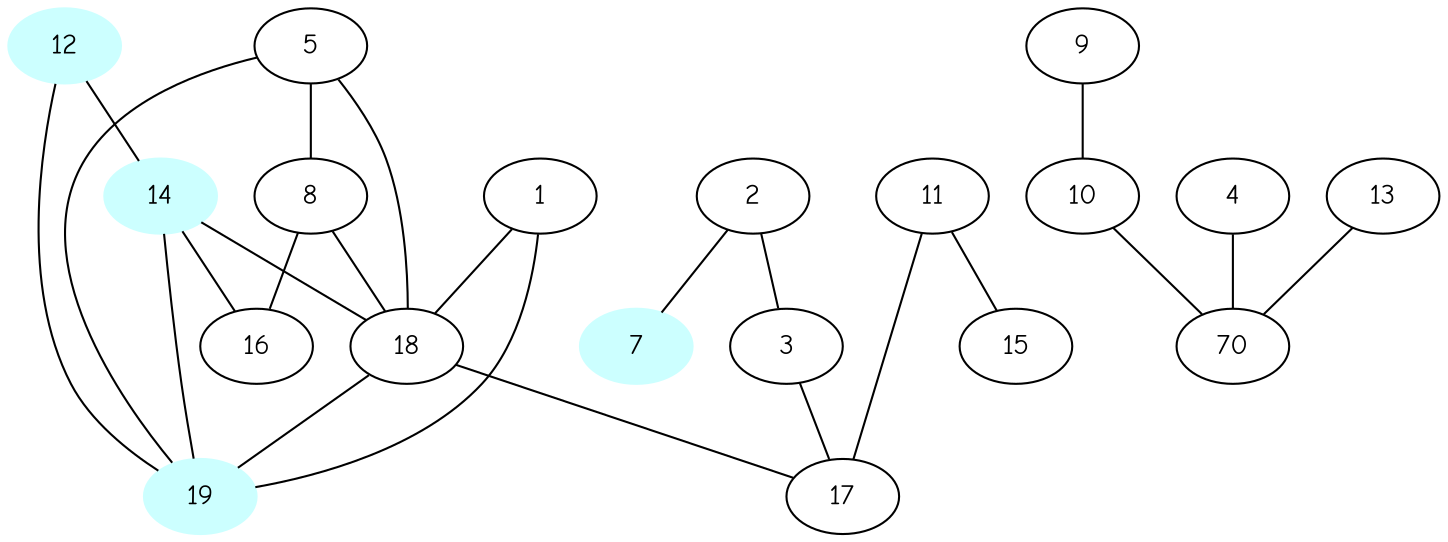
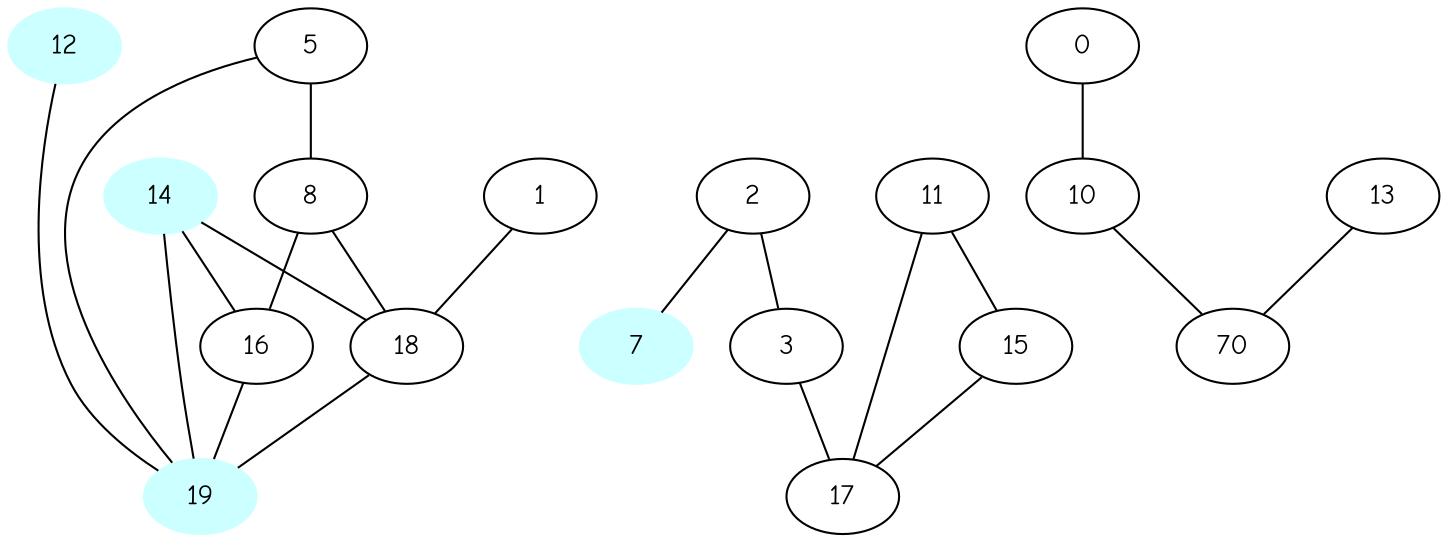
(1083, 46) -> (1083, 46)
(107, 113) -> none
(394, 187) -> none
(1233, 196) -> none
(448, 413) -> (229, 421)
(625, 421) -> (929, 422)
